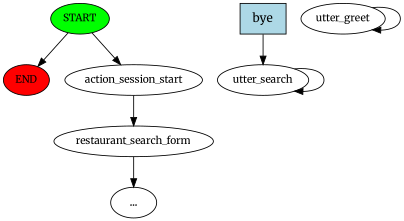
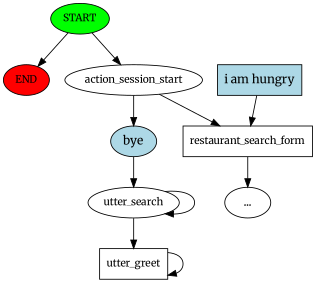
(263, 19) -> (134, 141)
(343, 19) -> (134, 264)
none -> (260, 80)
none -> (134, 107)
(134, 141) -> (248, 141)
none -> (134, 229)
